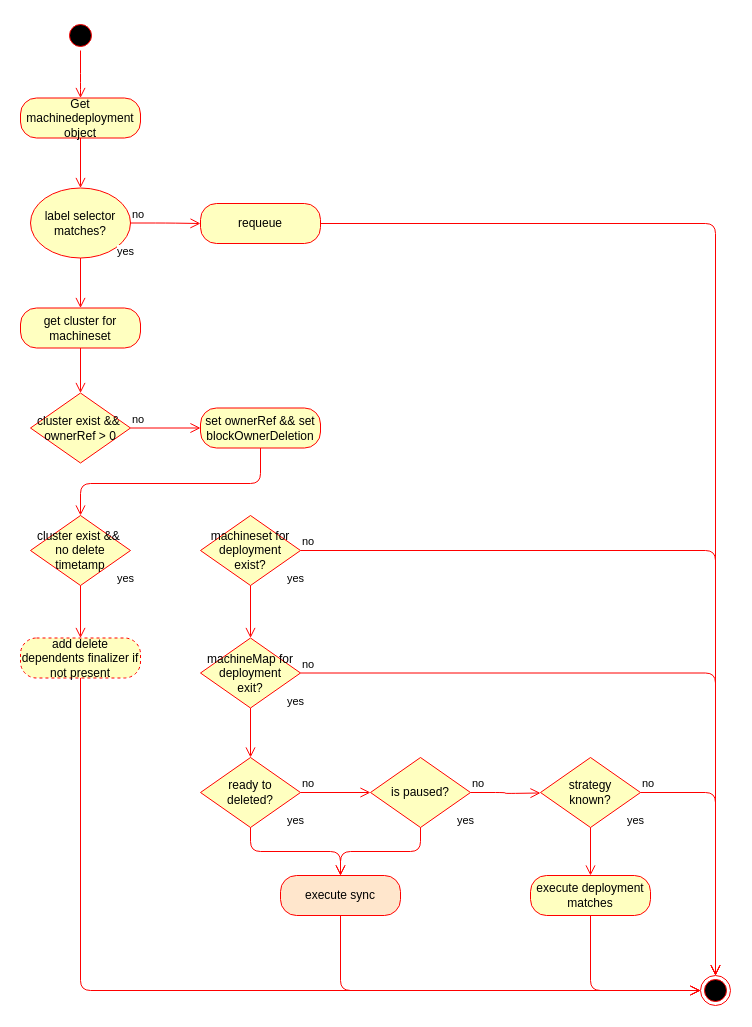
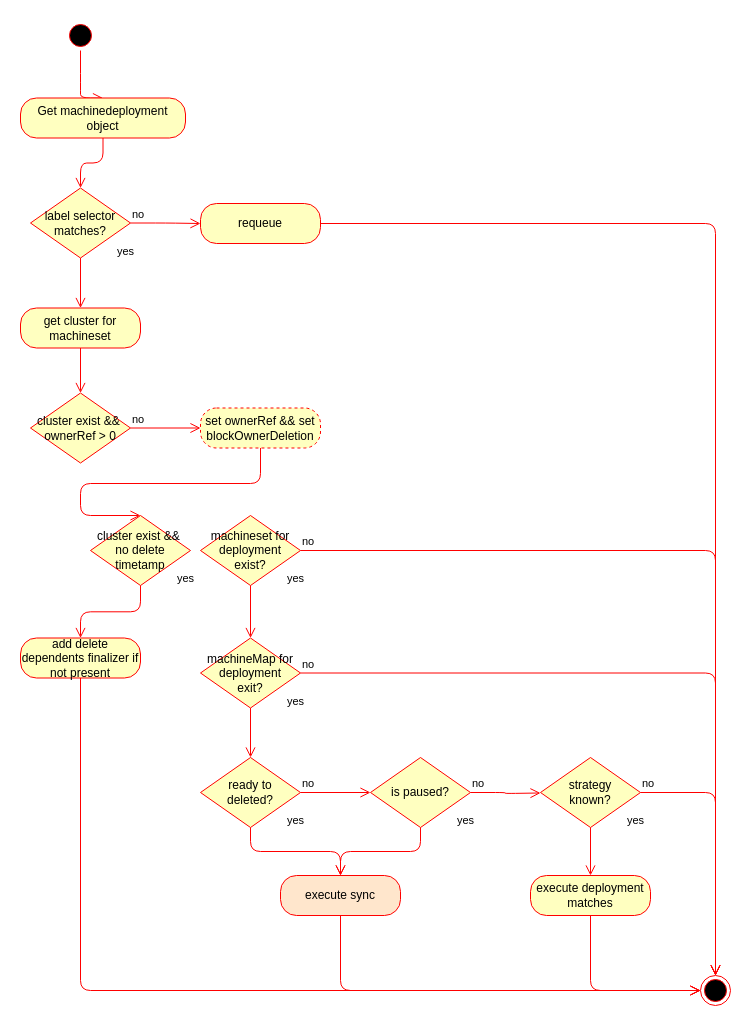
(81, 118) -> (103, 118)
(81, 223) -> (81, 223)
(261, 428) -> (261, 428)
(81, 551) -> (141, 551)
(81, 658) -> (81, 658)
